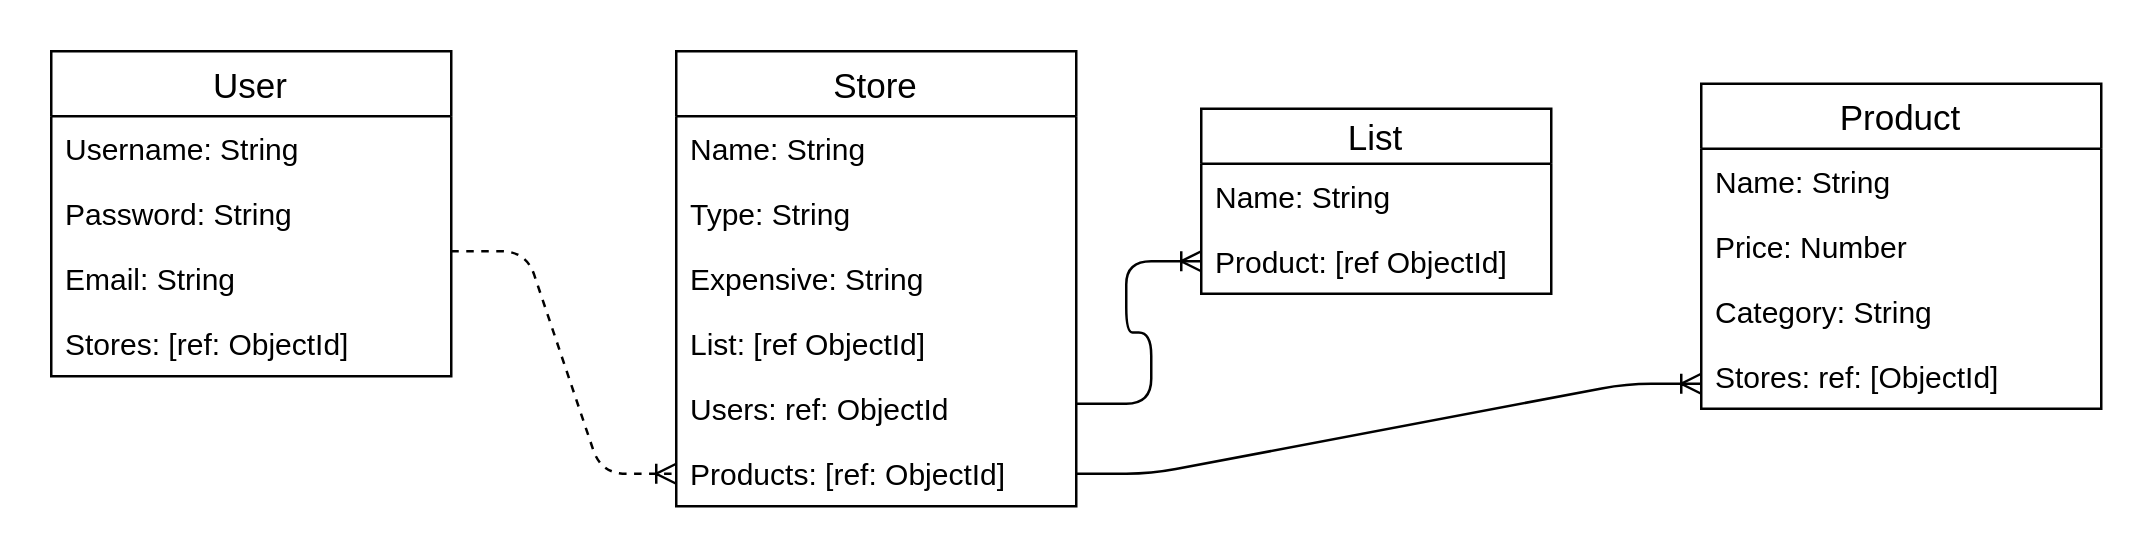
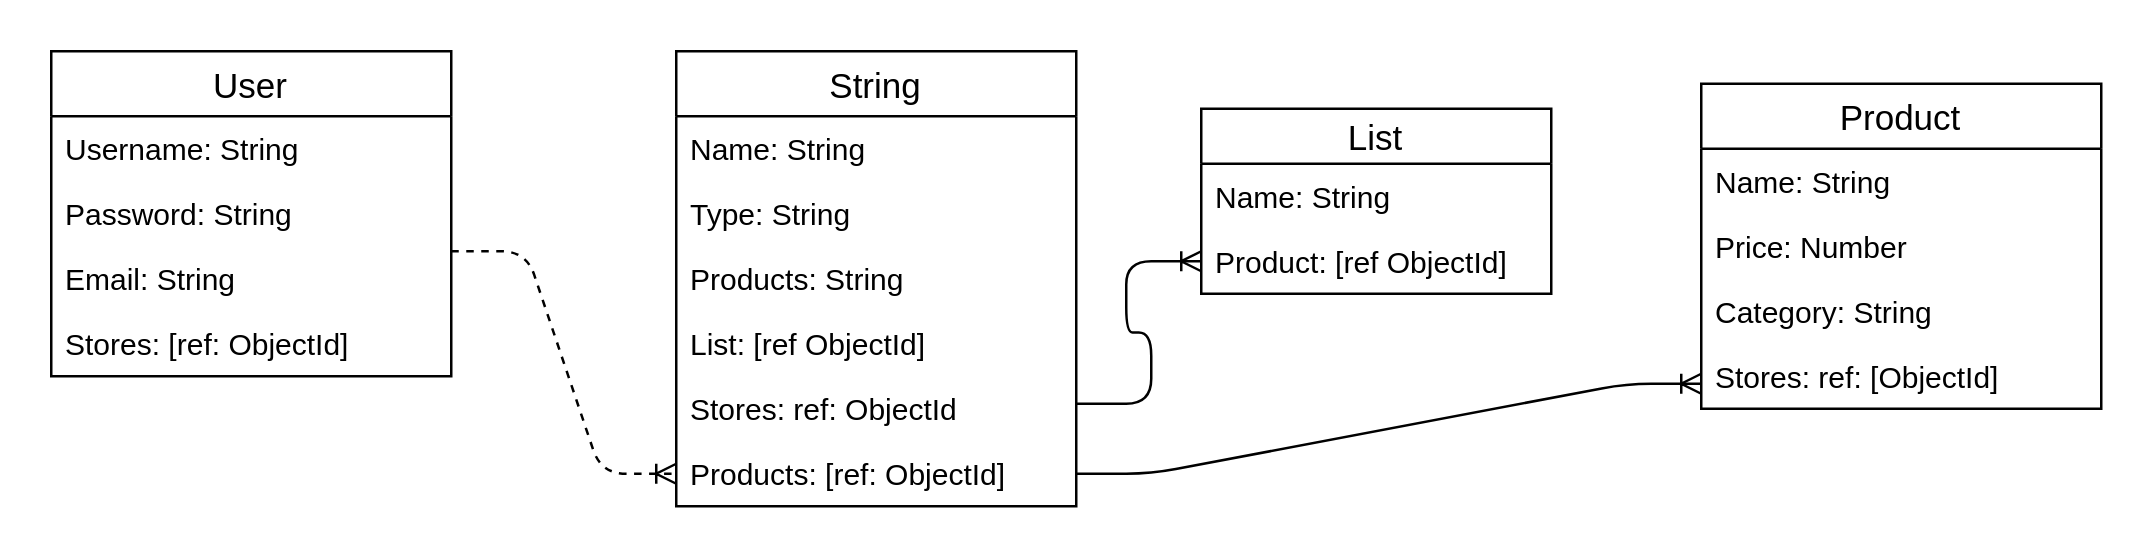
(875, 86) -> (875, 86)
(817, 280) -> (813, 280)
(842, 410) -> (851, 410)
